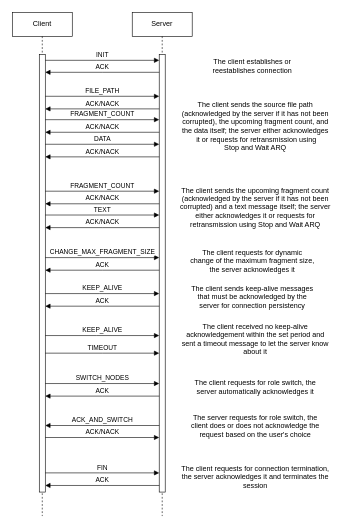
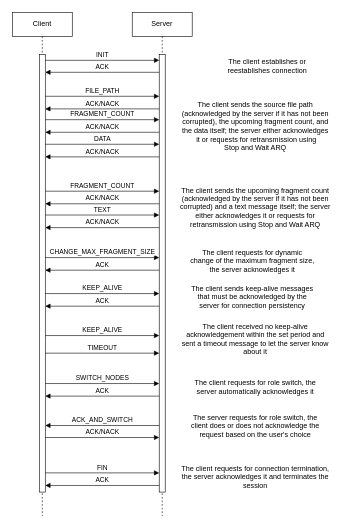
(252, 66) -> (267, 66)
